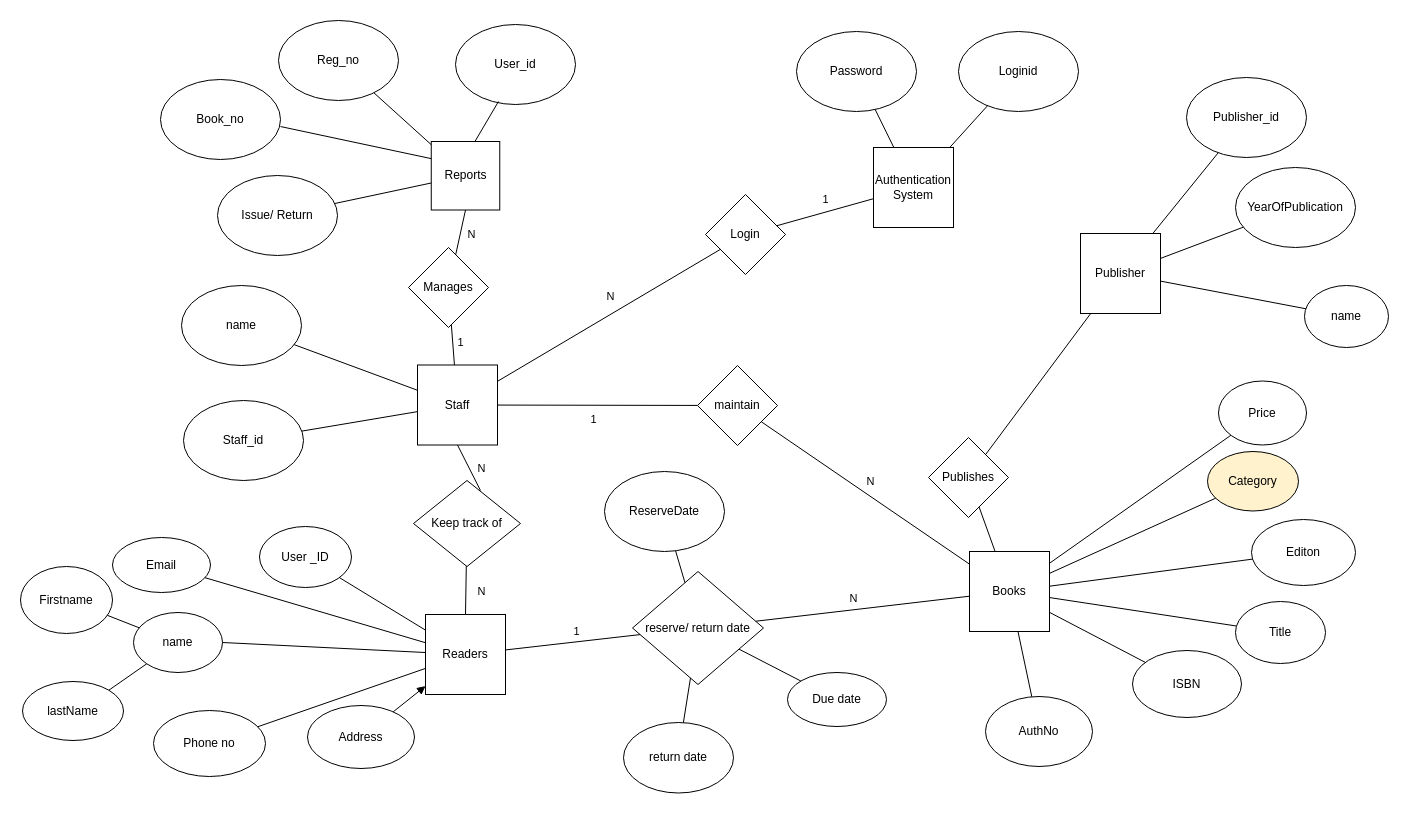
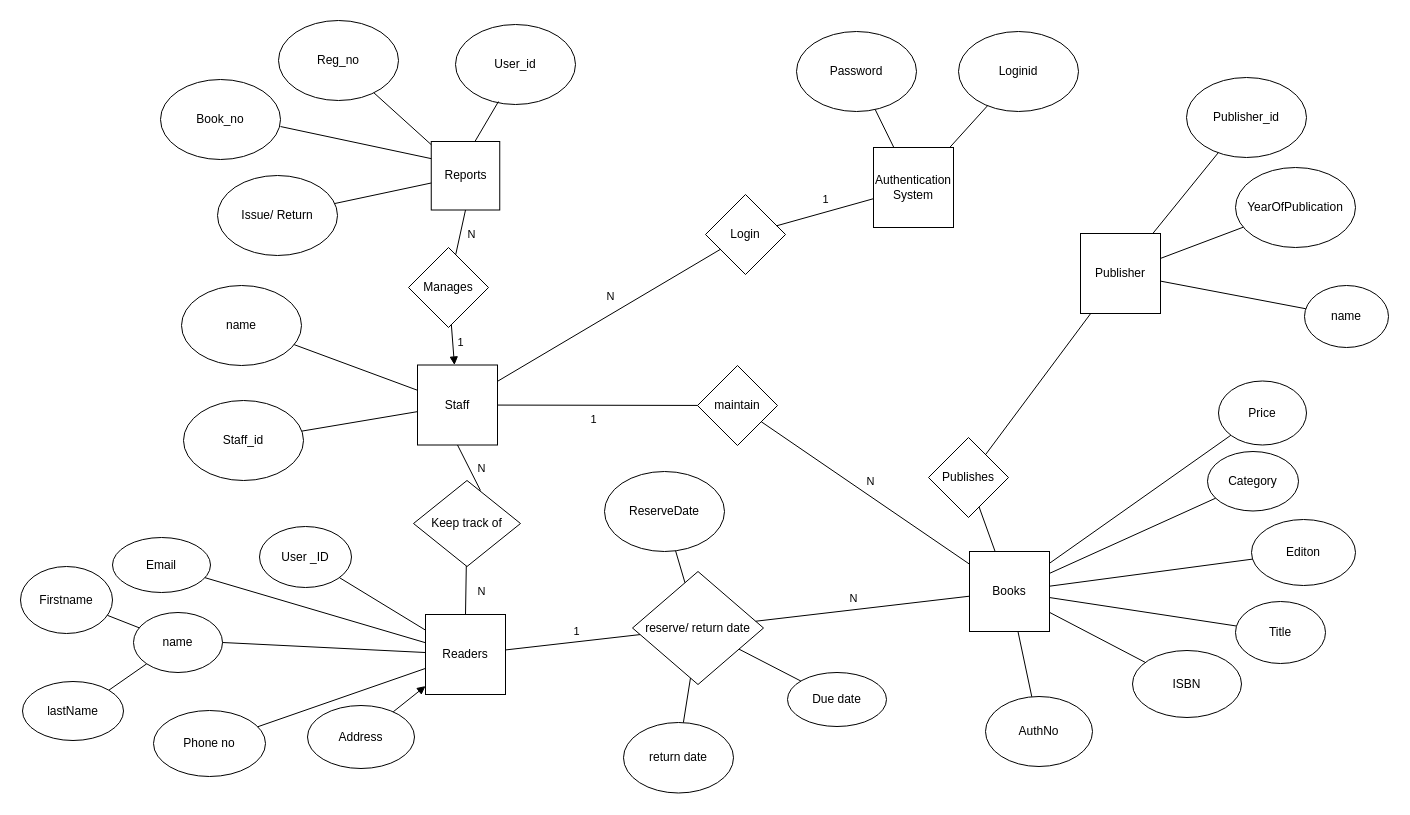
(454, 359) -> (454, 355)
(1253, 481) -> (1253, 481)
